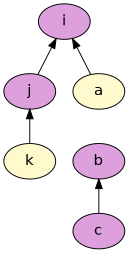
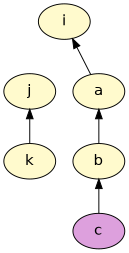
(64, 22) -> (64, 22)
(45, 61) -> none
(30, 91) -> (30, 91)
none -> (99, 131)
(99, 161) -> (99, 161)
